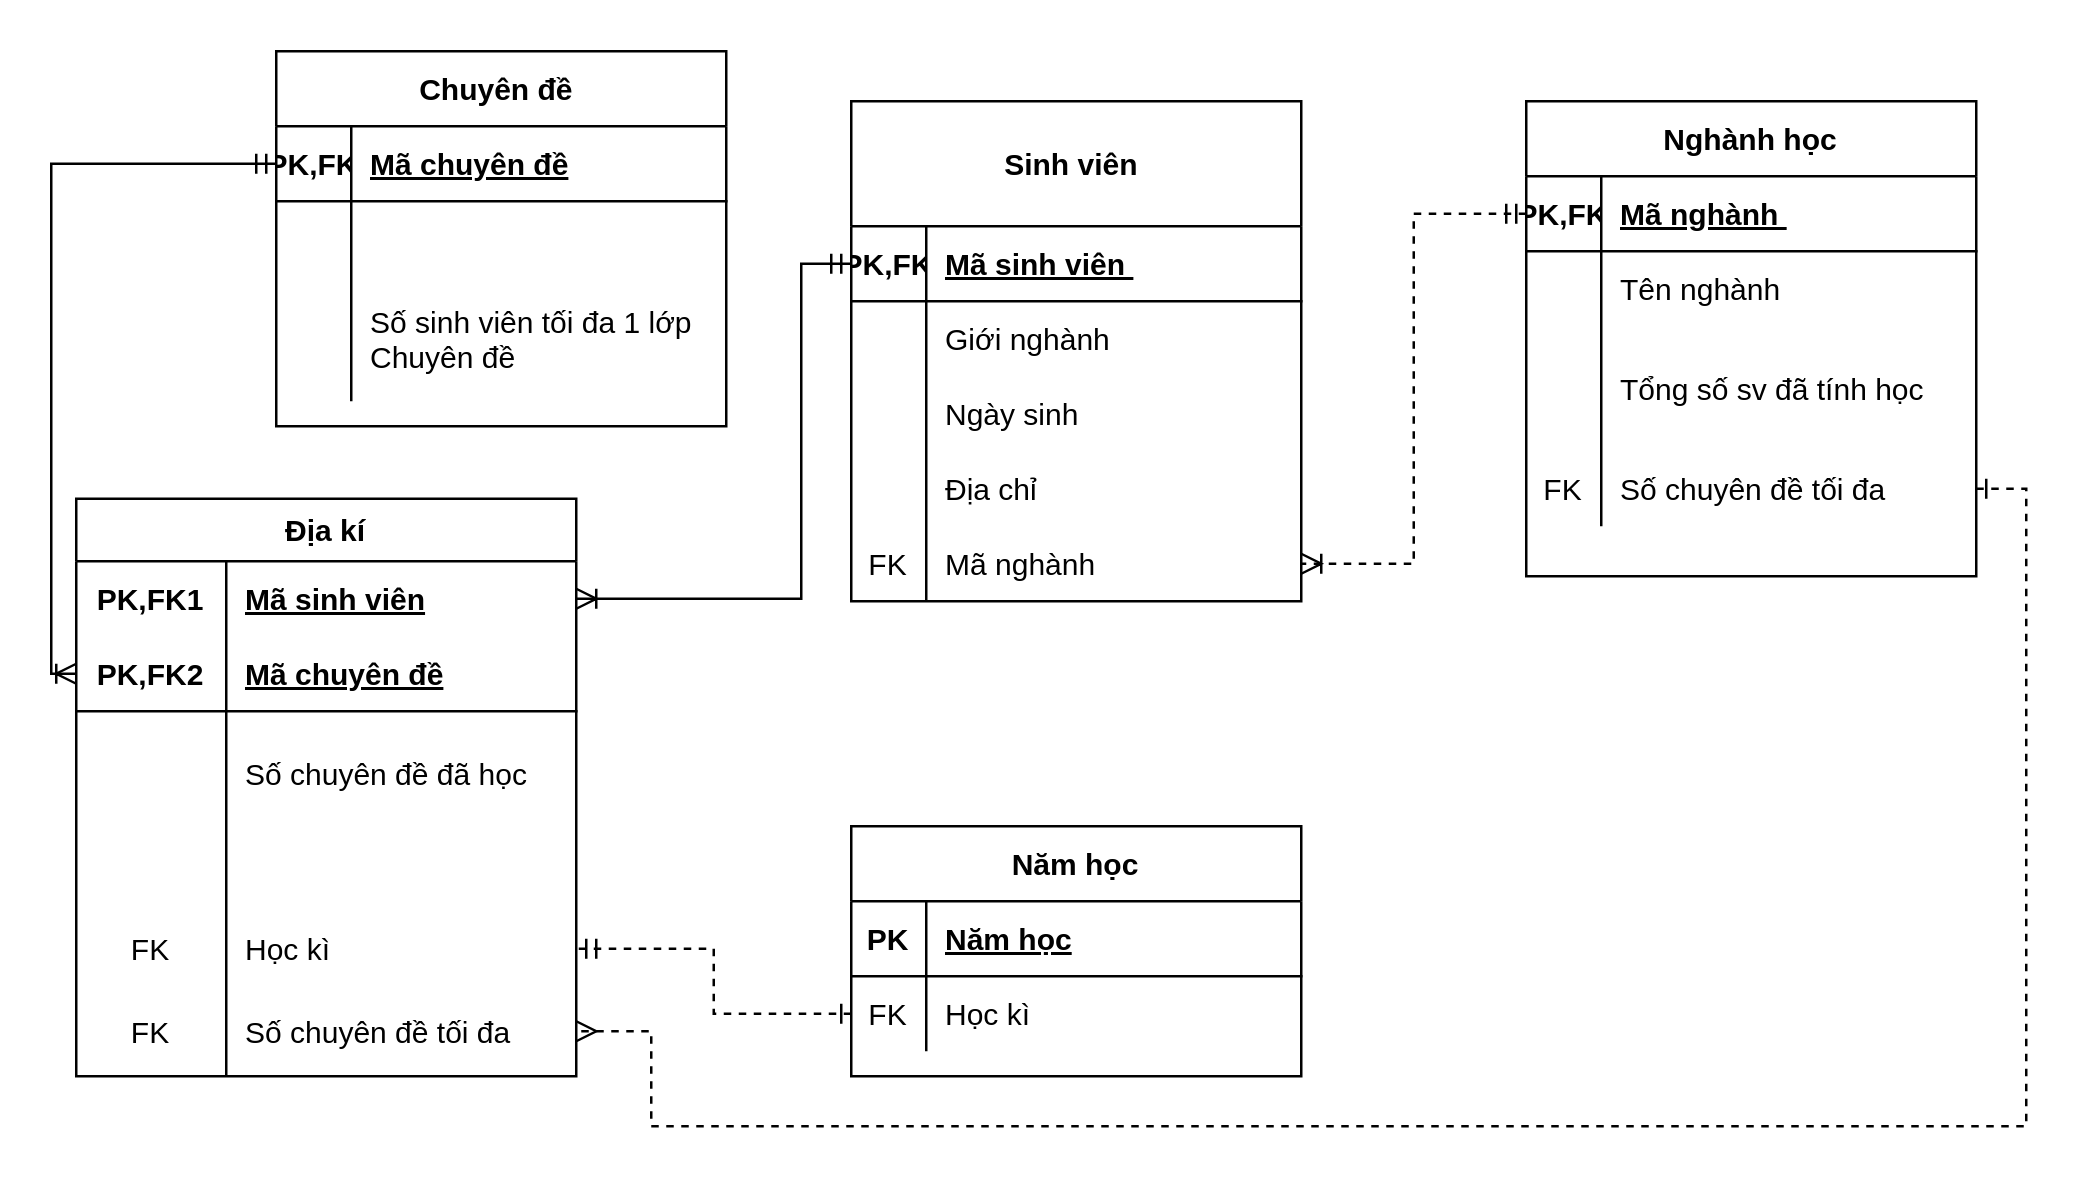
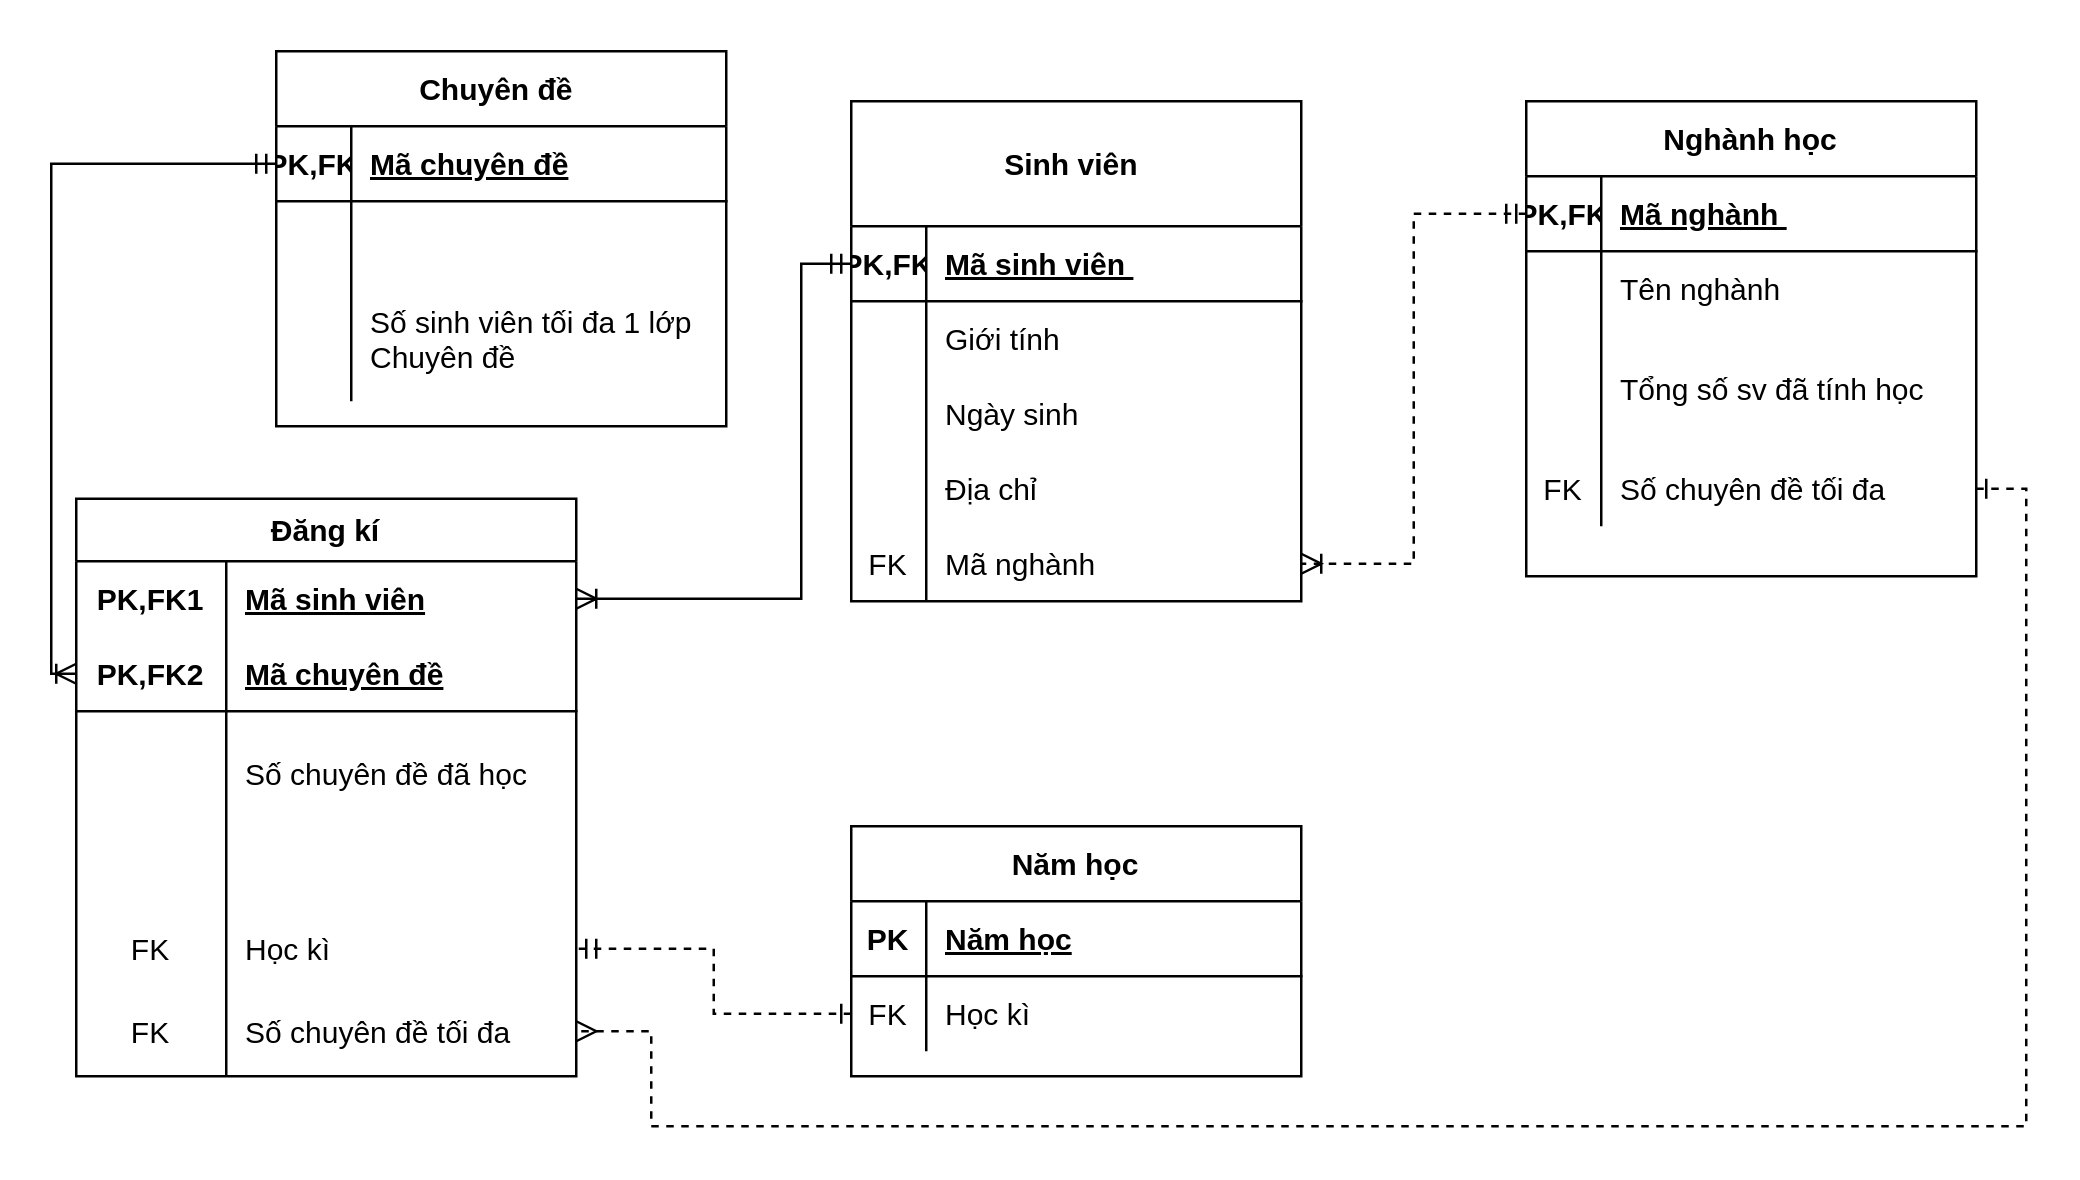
(1026, 340) -> (1009, 340)
(325, 531) -> (325, 531)
